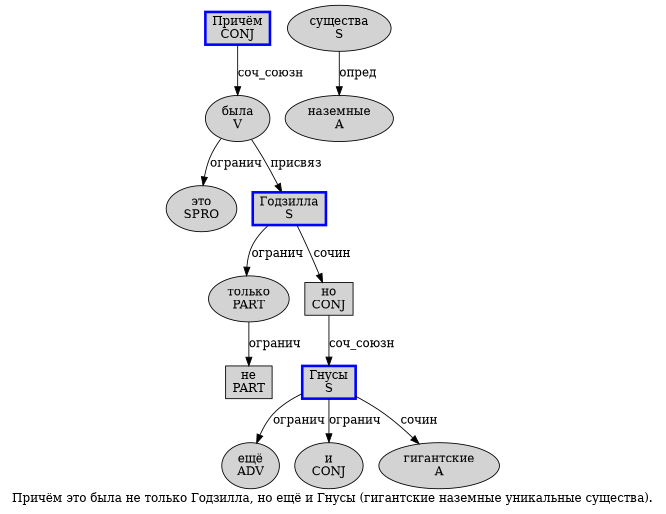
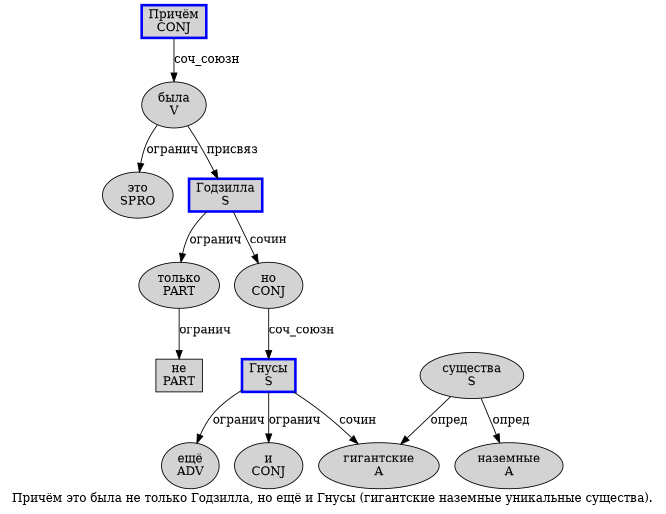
(329, 299) -> (269, 285)
none -> (429, 417)
